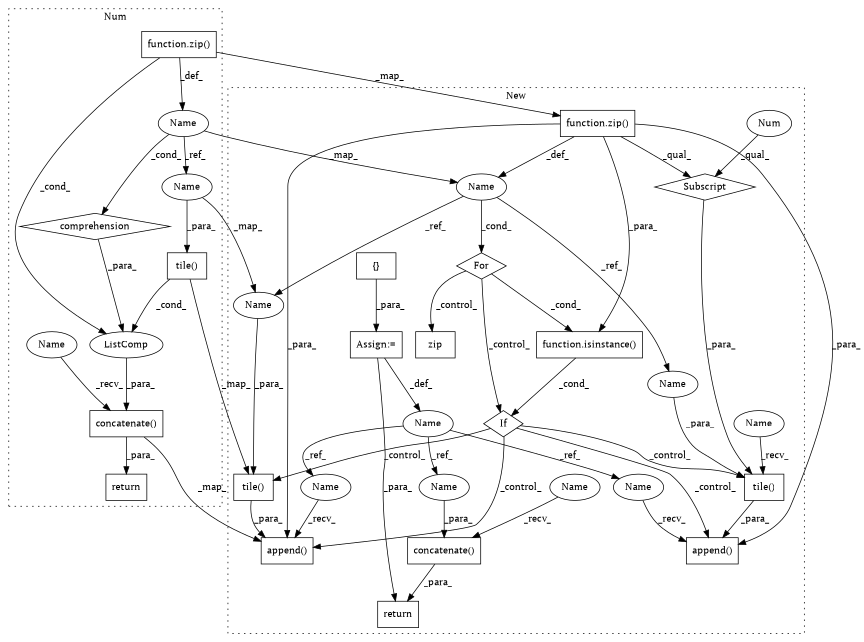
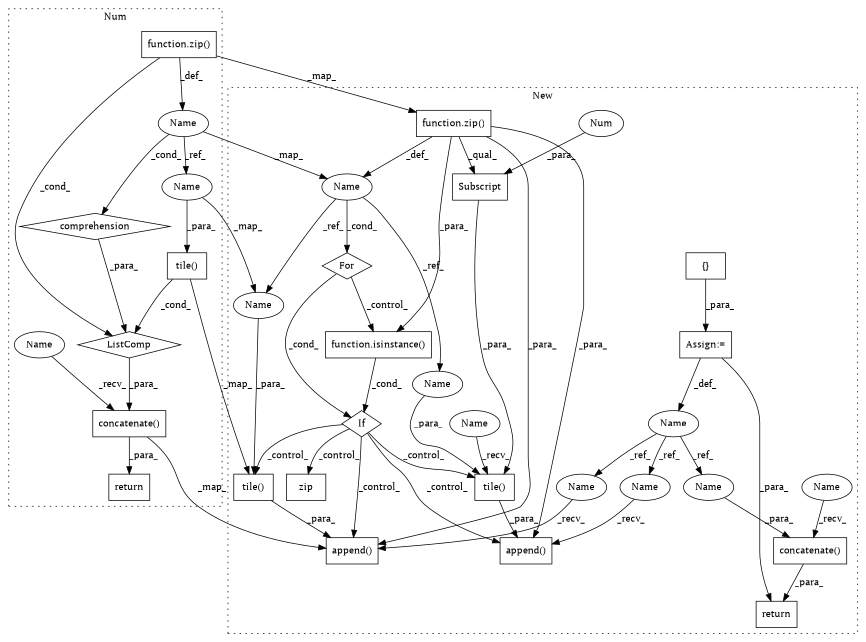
(755, 155) -> (562, 155)
(705, 187) -> (480, 187)
(437, 290) -> (325, 443)
(566, 305) -> (388, 305)
(126, 345) -> (129, 345)
(510, 345) -> (304, 345)
